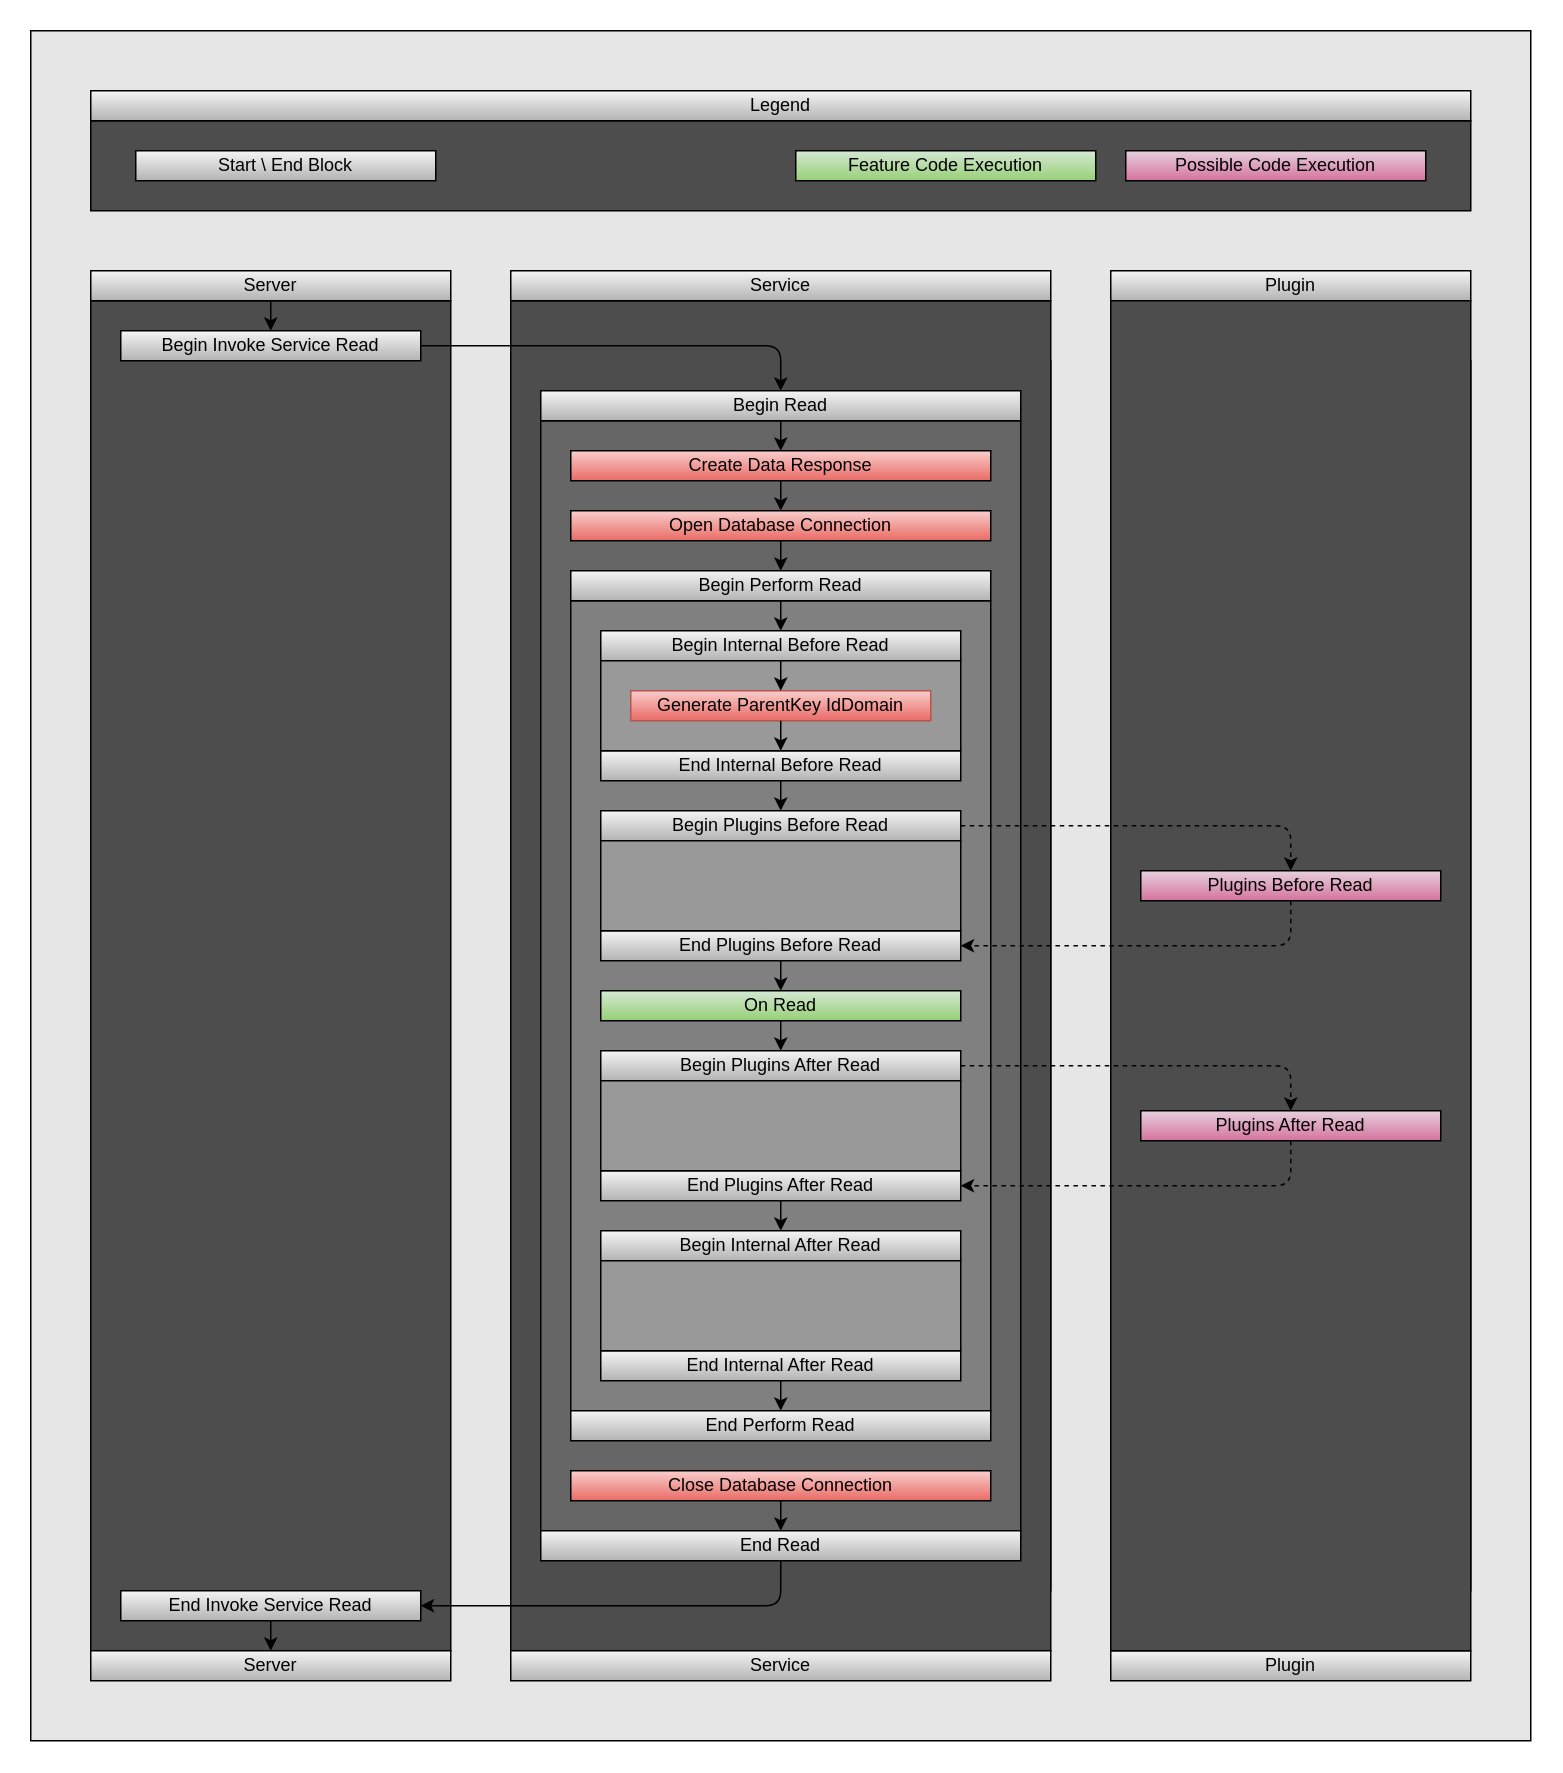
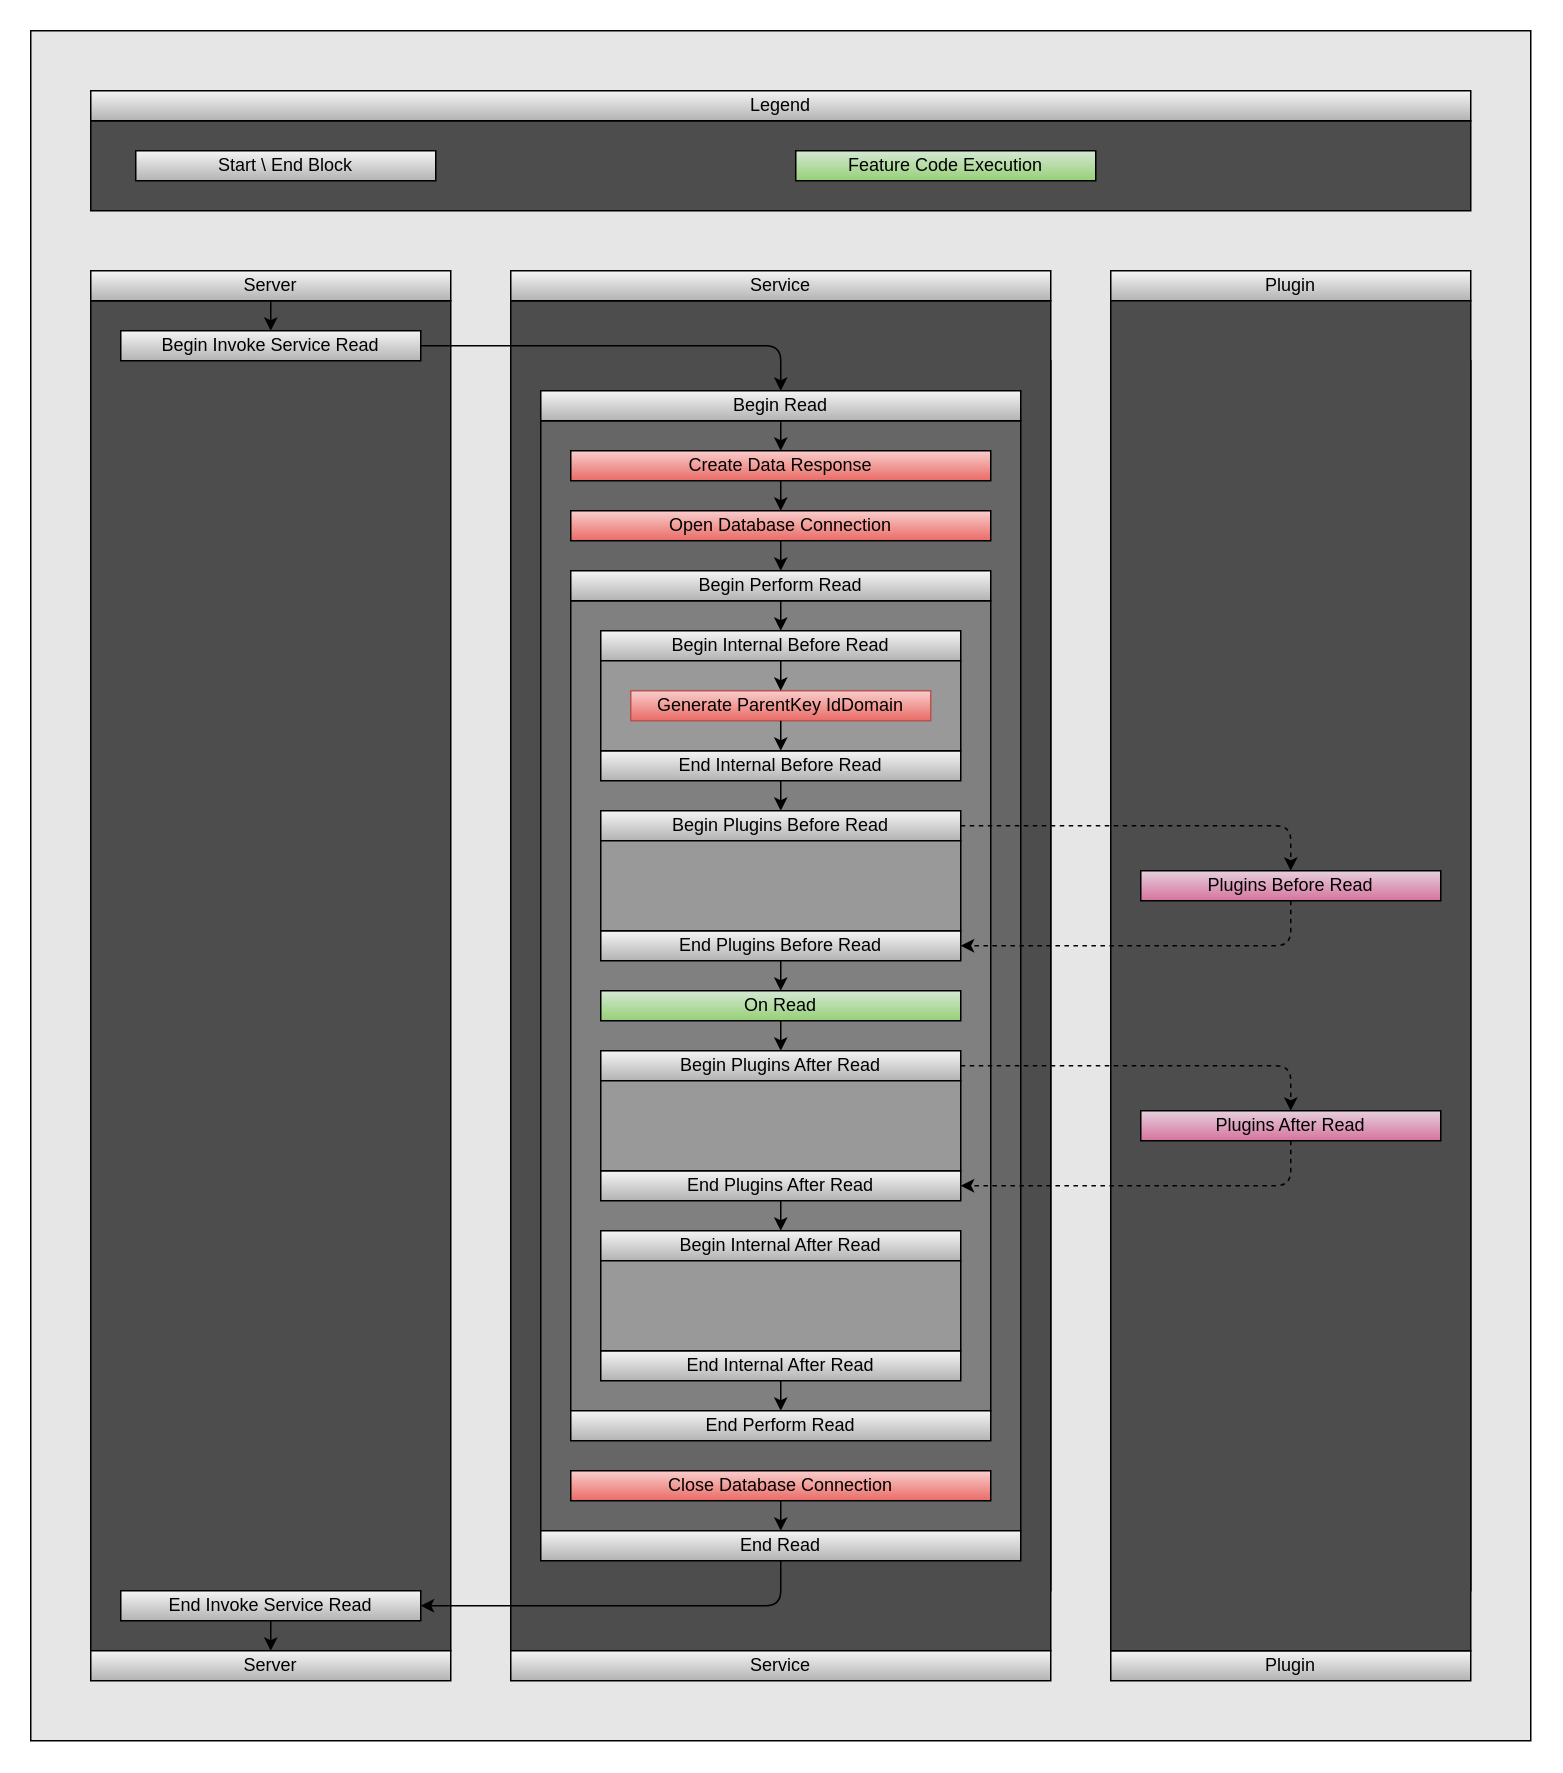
(1276, 166) -> none
